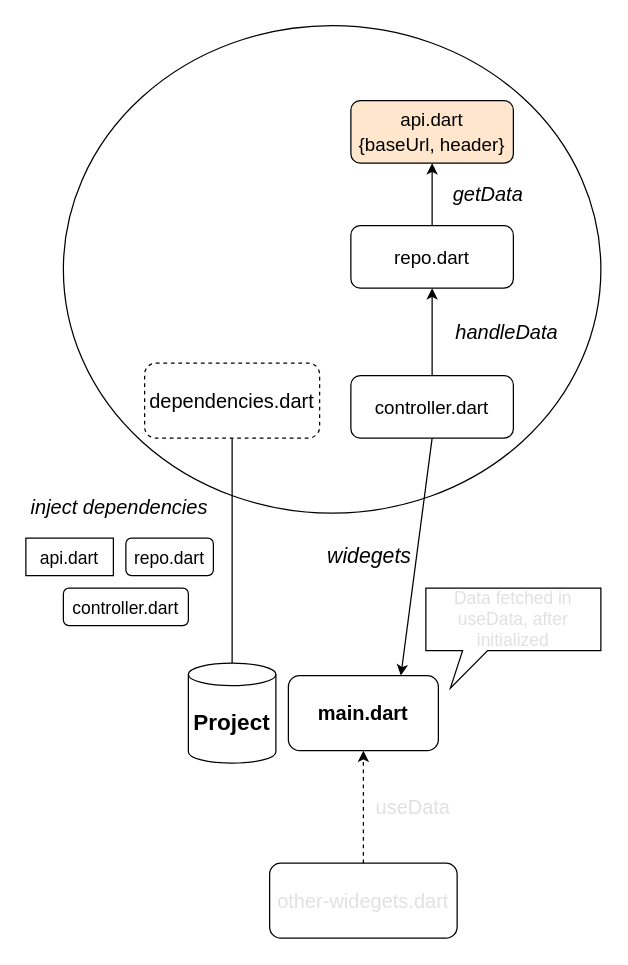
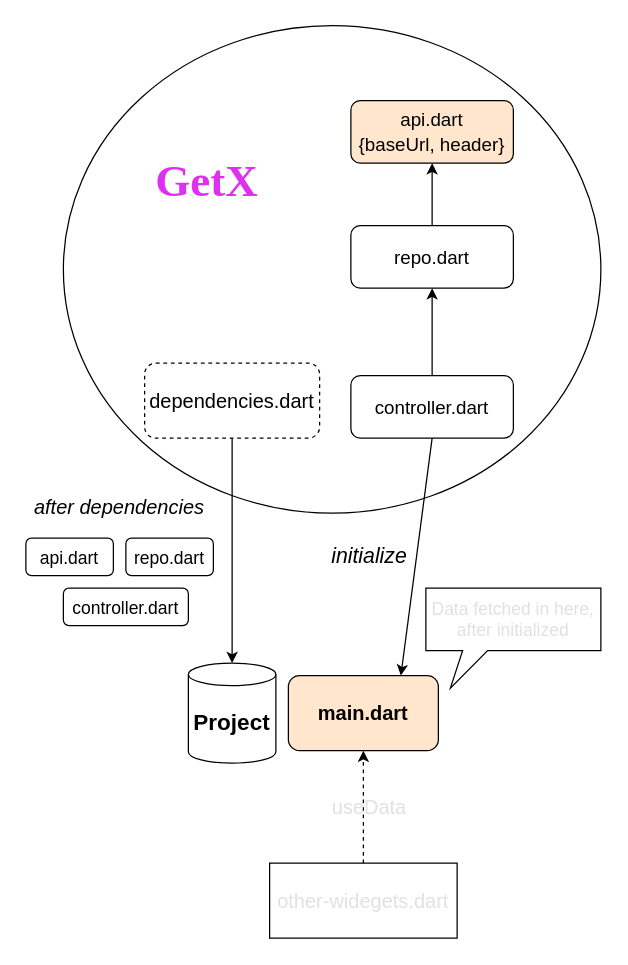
none -> (207, 182)
(488, 194) -> none
(507, 332) -> none
(119, 507) -> (119, 507)
(69, 557) -> (69, 557)
(369, 557) -> (369, 557)
(513, 619) -> (513, 619)
(232, 656) -> (232, 653)
(363, 713) -> (363, 713)
(413, 807) -> (369, 807)
(363, 901) -> (363, 901)
